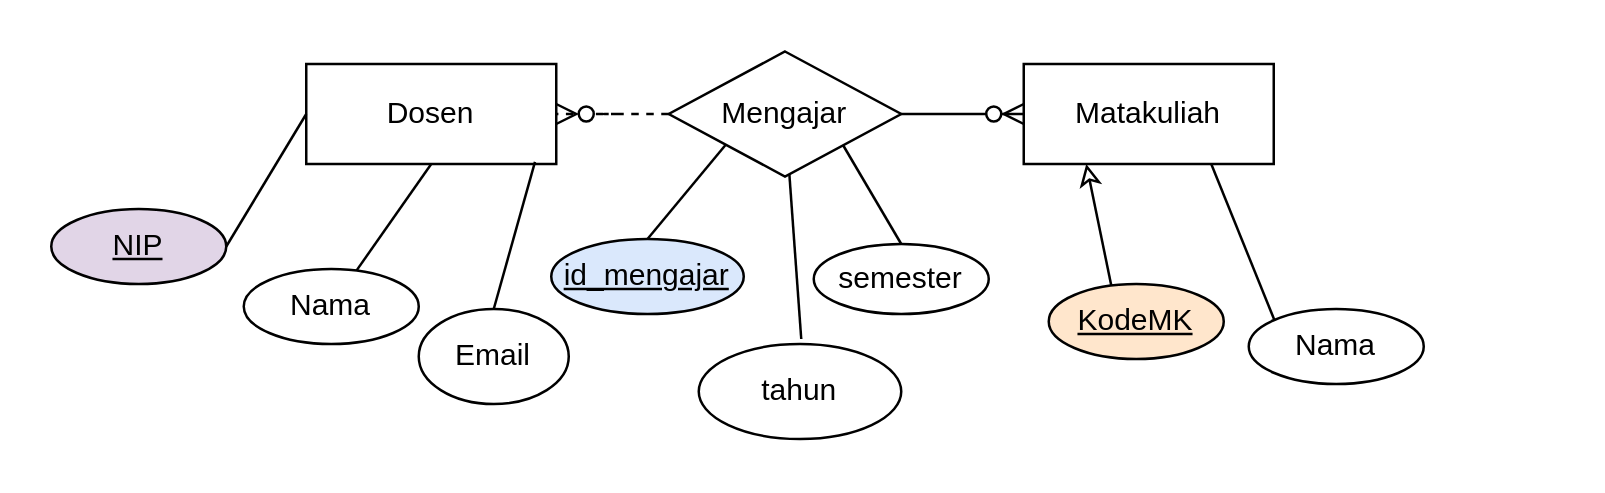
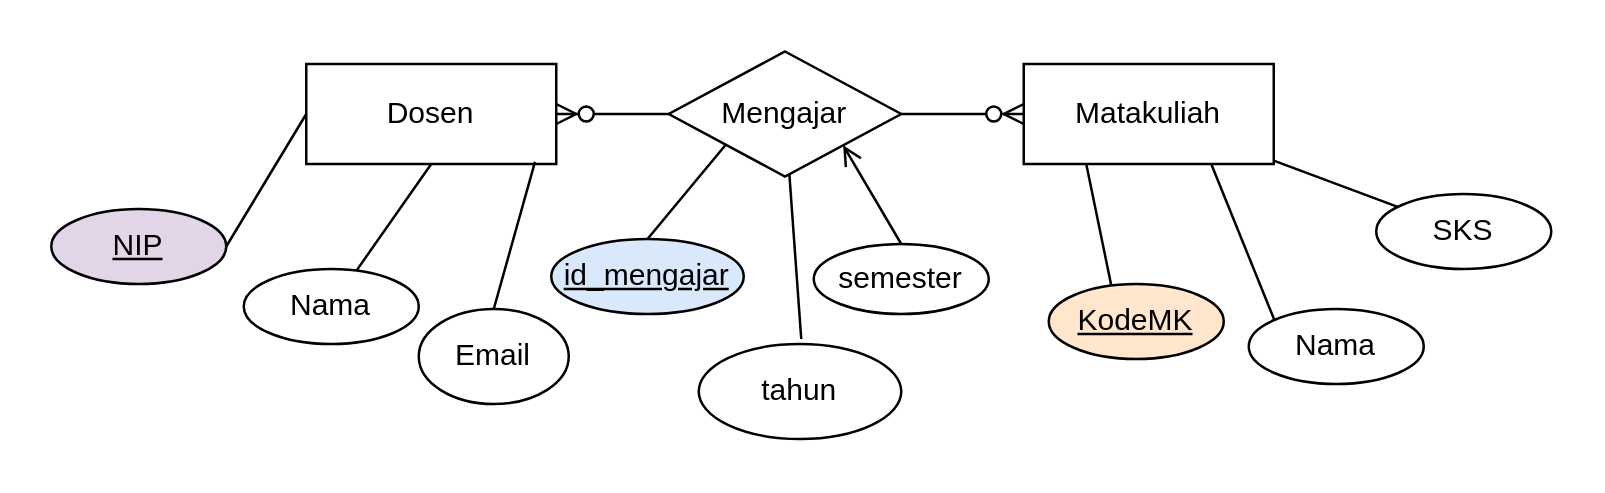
(642, 114) -> (642, 114)
(847, 151) -> (847, 152)
(1090, 181) -> (1088, 175)
none -> (1336, 184)
none -> (1464, 231)
